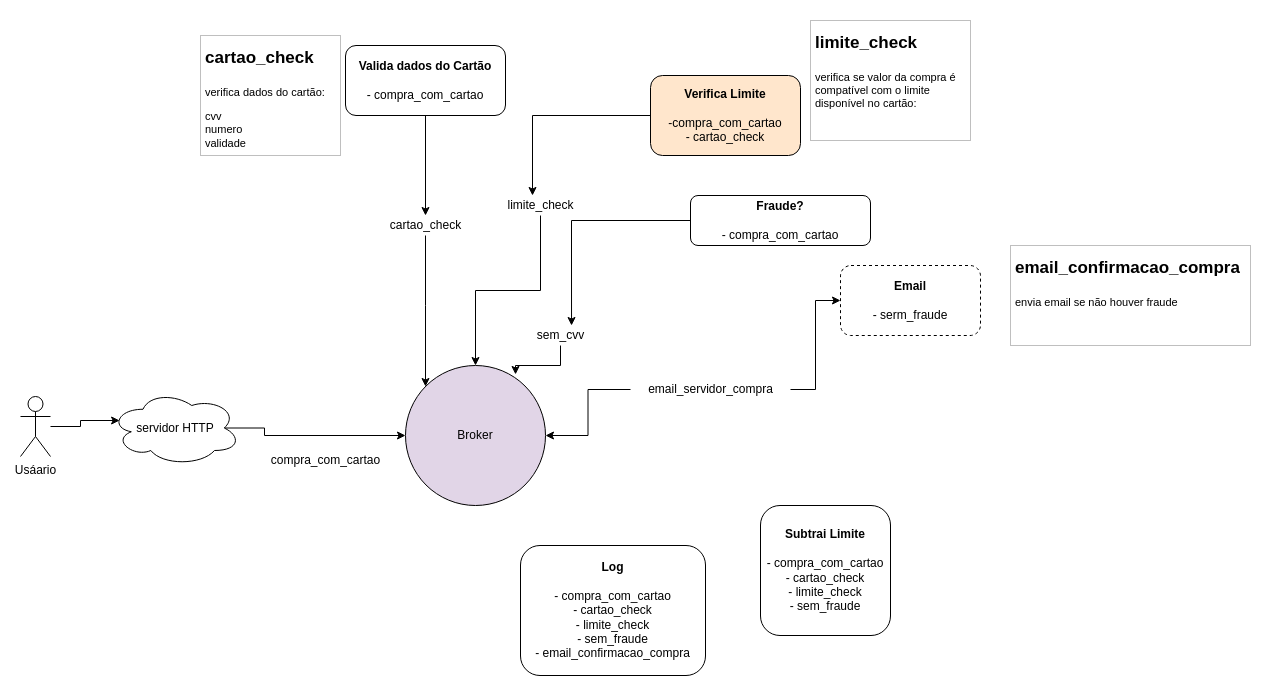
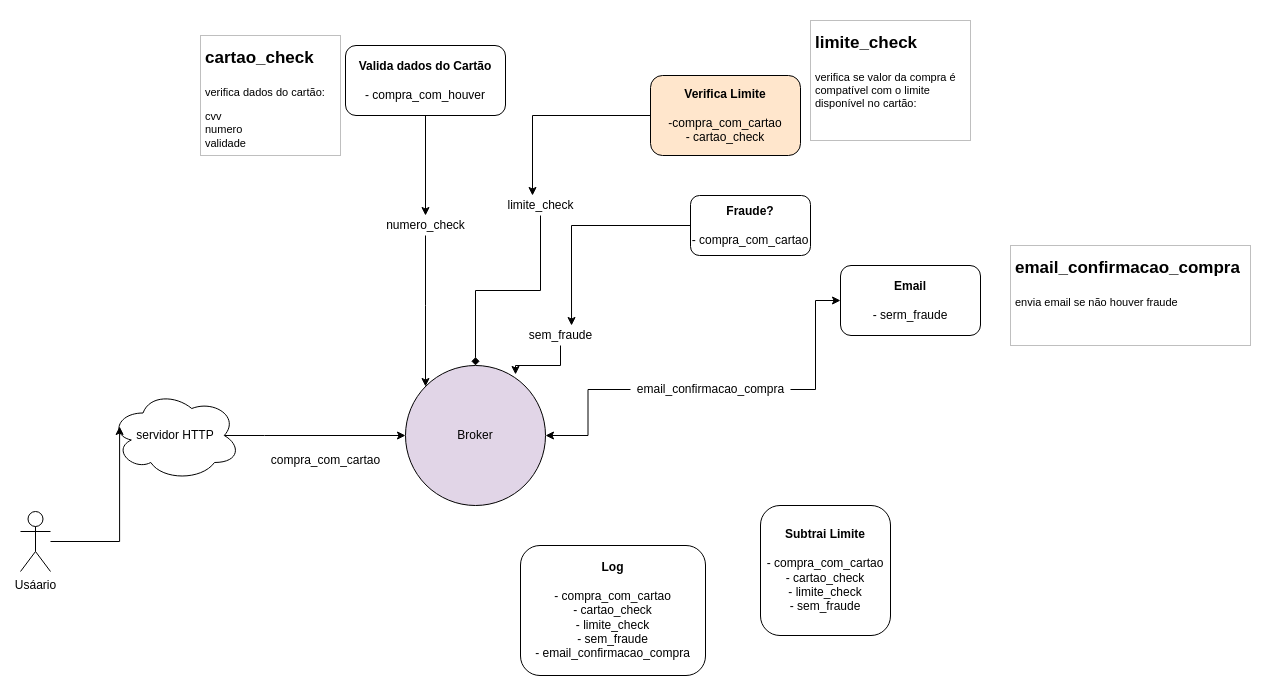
(426, 81) -> (426, 81)
(781, 221) -> (751, 226)
(426, 226) -> (426, 226)
(911, 301) -> (911, 301)
(561, 336) -> (561, 336)
(476, 357) -> (476, 356)
(711, 390) -> (711, 390)
(36, 427) -> (36, 542)
(176, 428) -> (176, 436)
